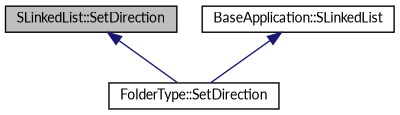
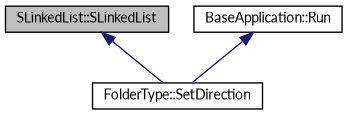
(91, 19) -> (87, 19)
(298, 19) -> (268, 19)
